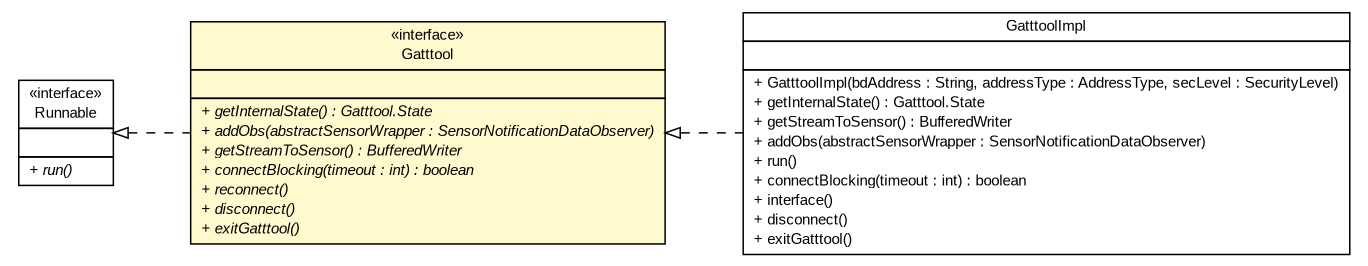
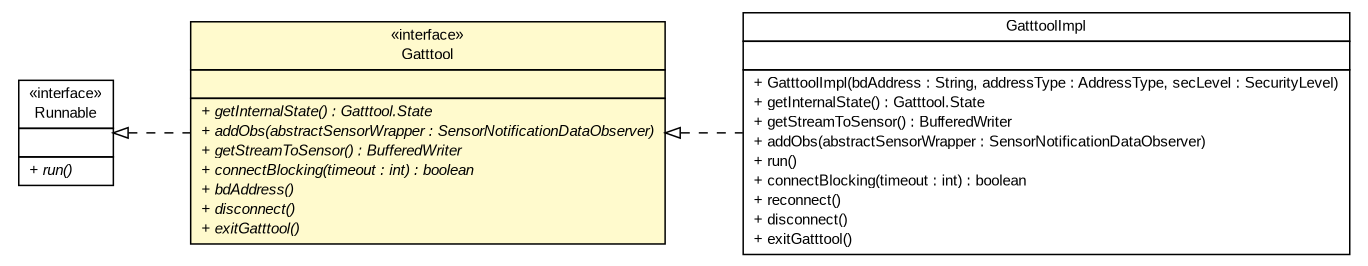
(245, 190) -> (248, 190)
(793, 200) -> (797, 200)
